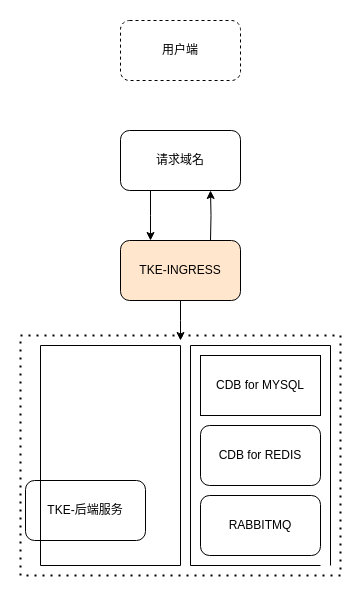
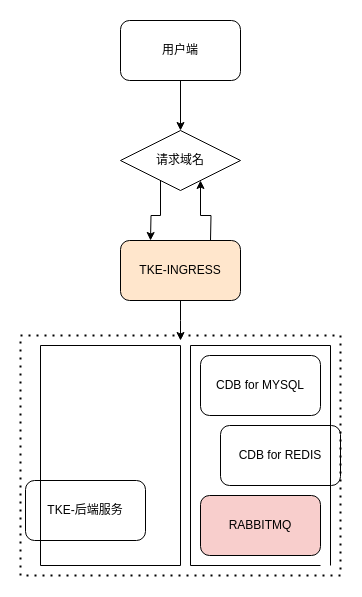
(181, 51) -> (181, 51)
none -> (181, 102)
(181, 161) -> (181, 161)
(261, 386) -> (261, 386)
(261, 456) -> (281, 456)
(261, 526) -> (261, 526)
